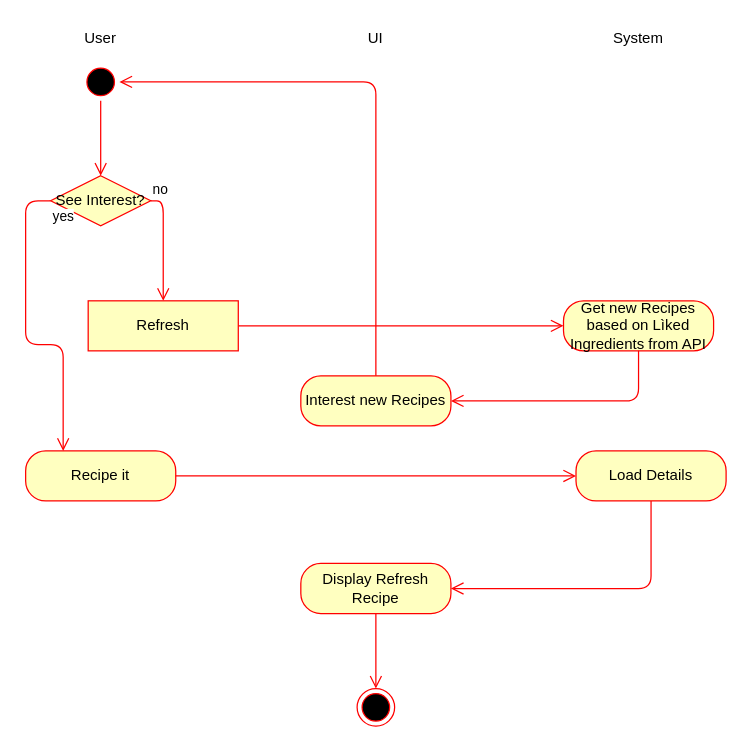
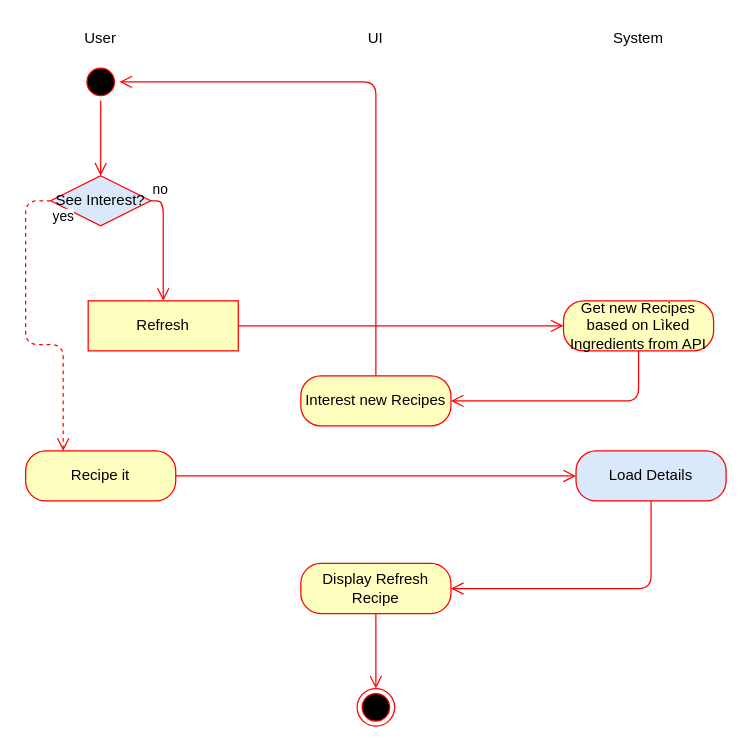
(101, 201) -> (101, 201)
(26, 325) -> (26, 325)
(651, 476) -> (651, 476)
